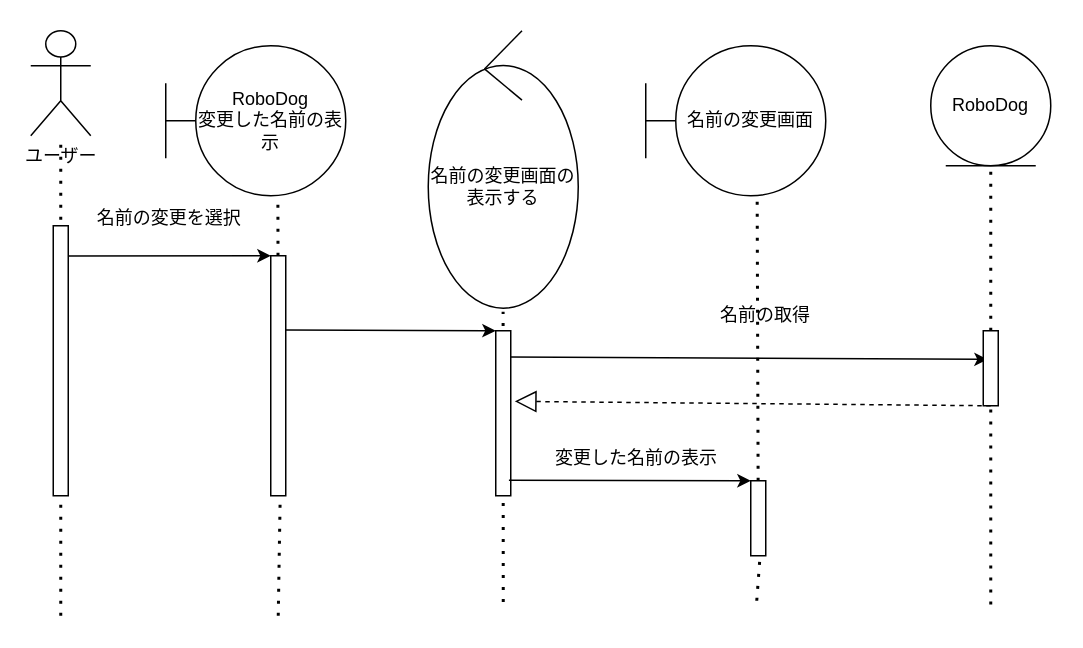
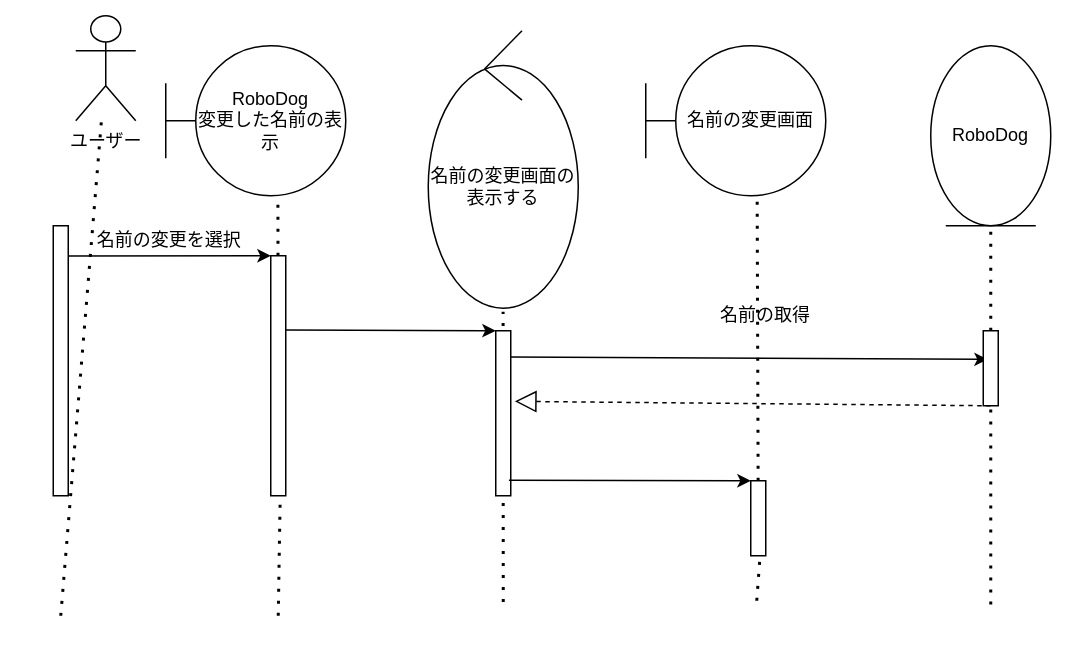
(61, 83) -> (106, 68)
(991, 106) -> (991, 136)
(170, 218) -> (170, 241)
(637, 458) -> none
